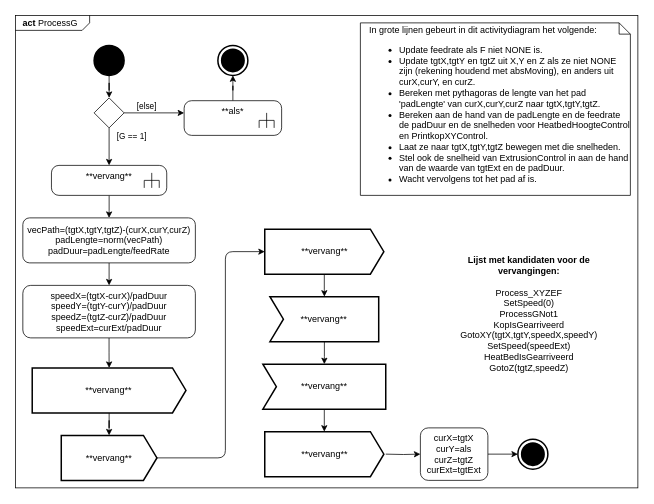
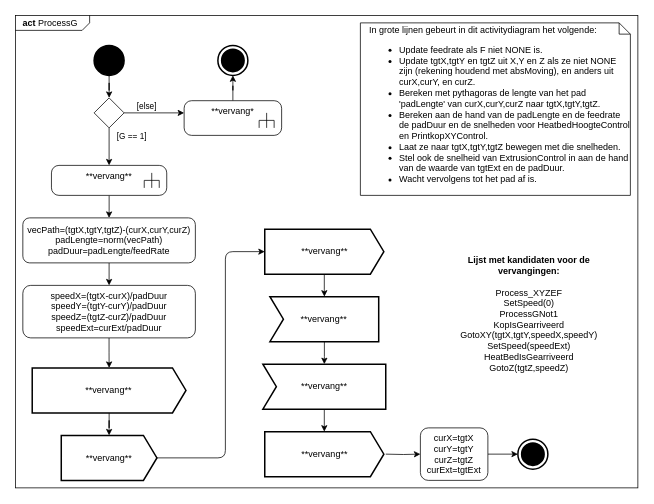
(233, 112) -> (233, 112)
(454, 454) -> (454, 454)
